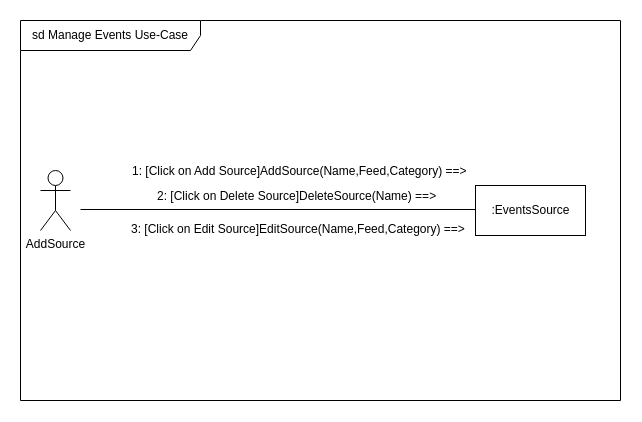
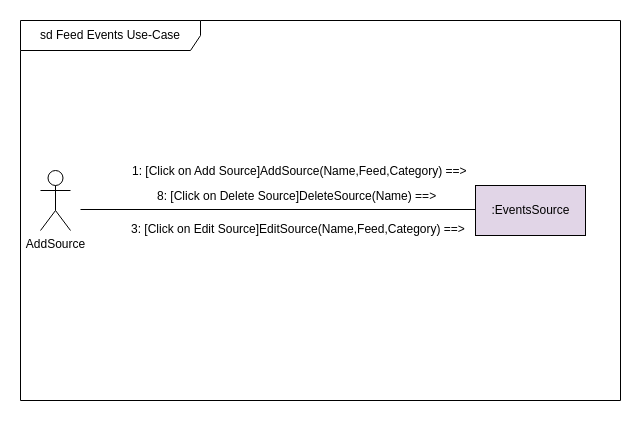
(111, 36) -> (111, 36)
(307, 197) -> (307, 197)
(531, 211) -> (531, 211)
